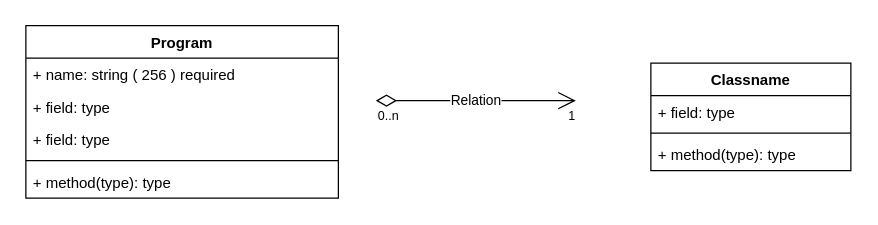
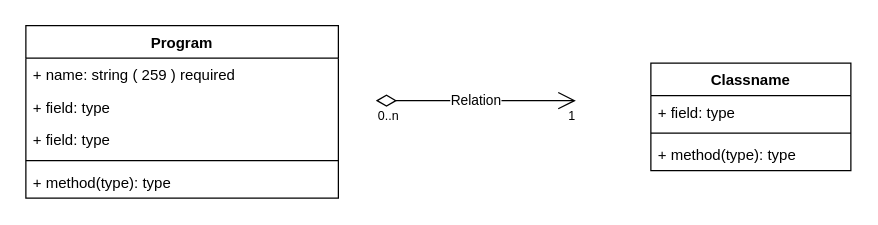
(145, 75) -> (145, 75)
